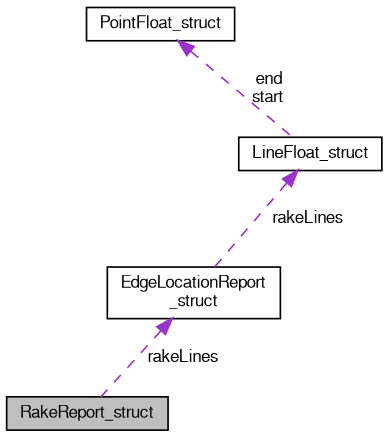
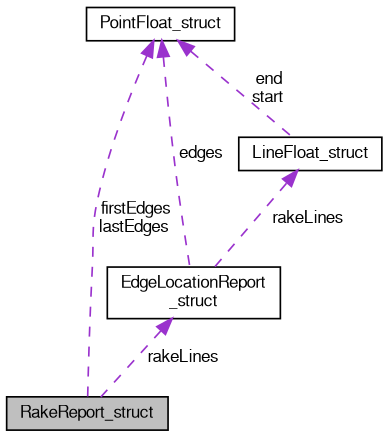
none -> (175, 163)
none -> (94, 222)
